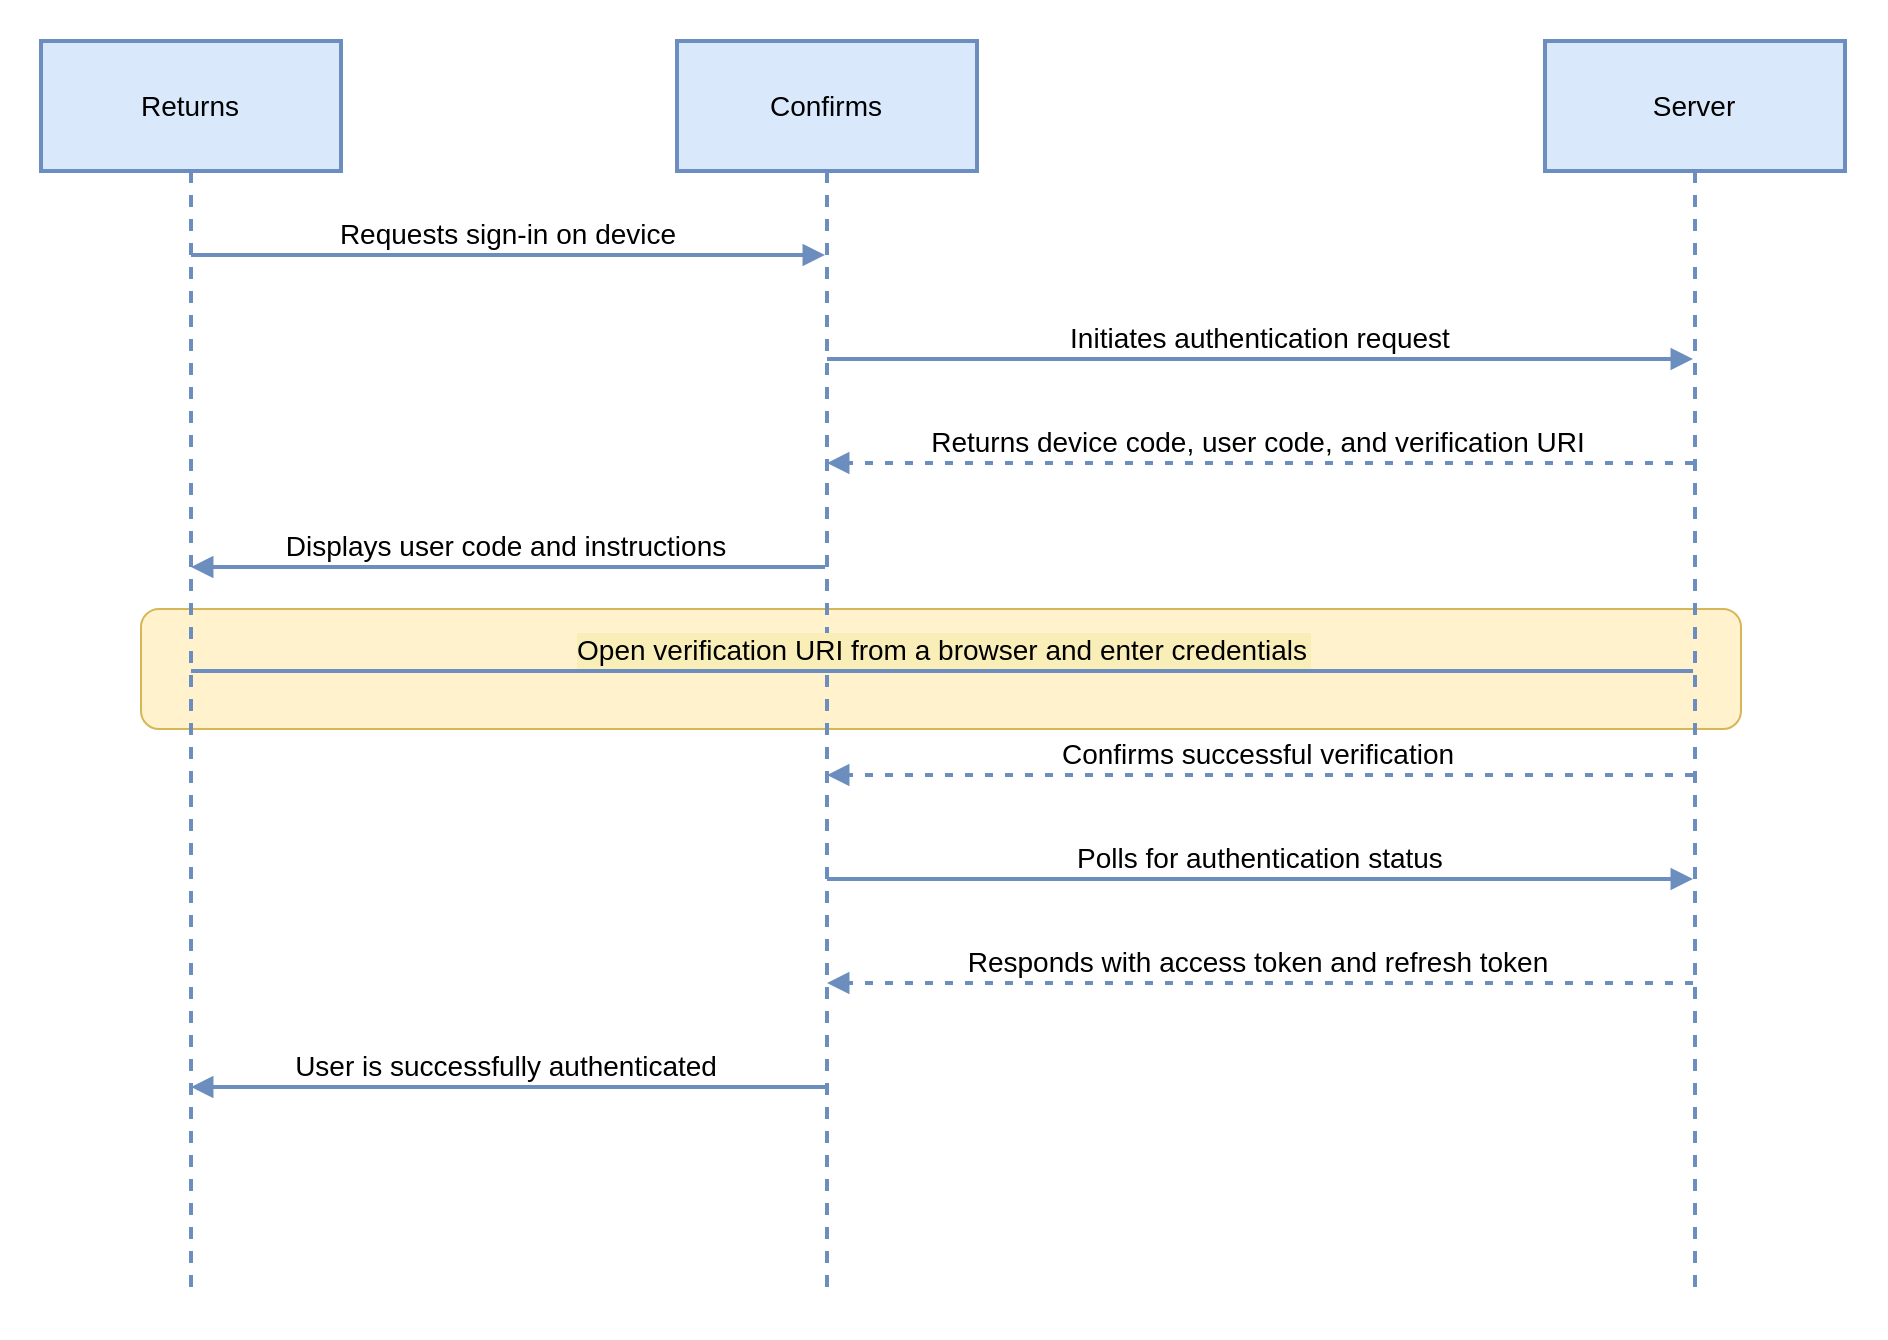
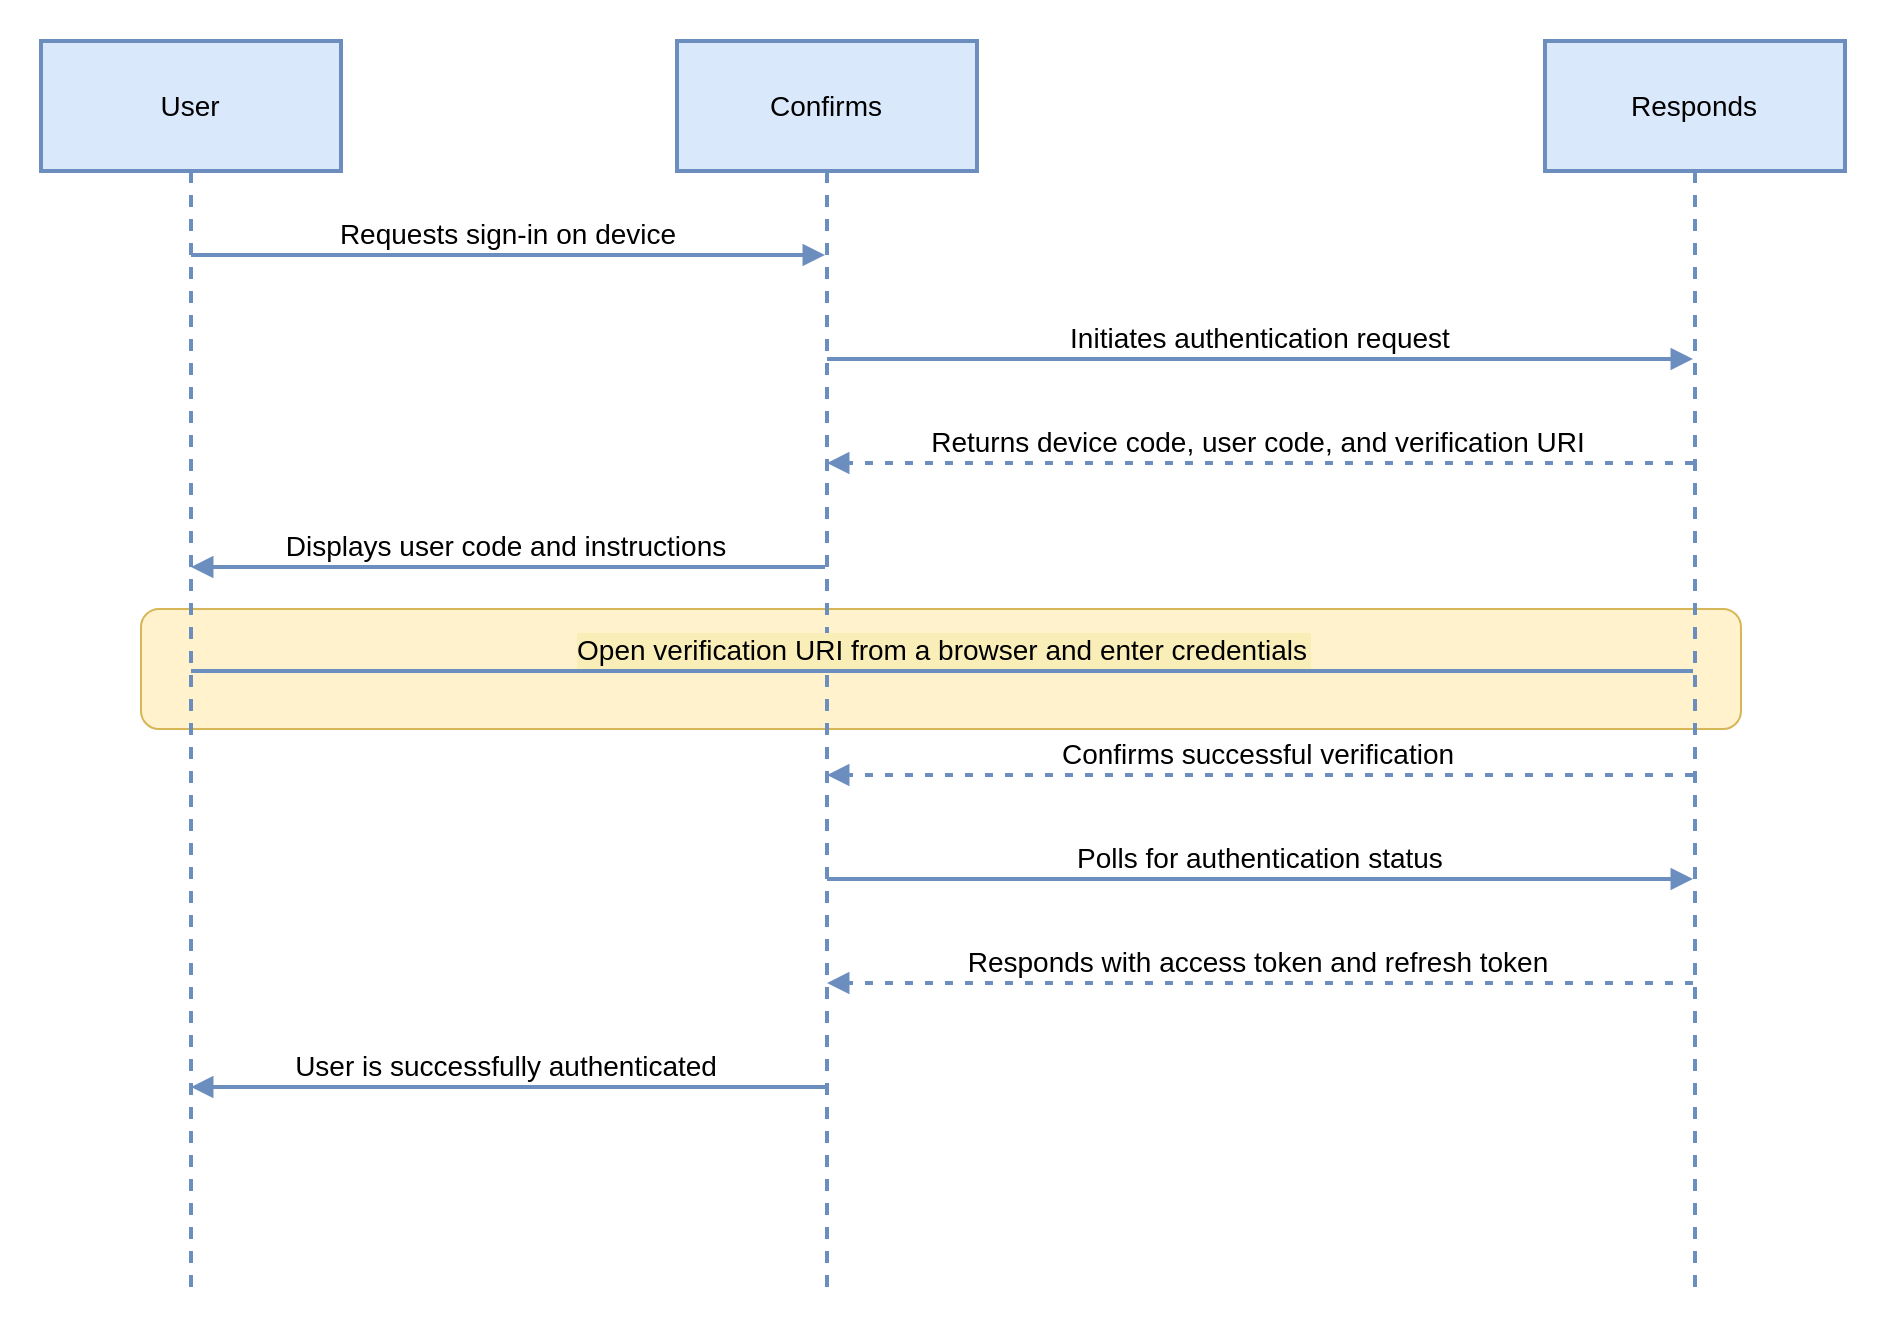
(191, 107) -> (191, 107)
(1695, 107) -> (1695, 107)
